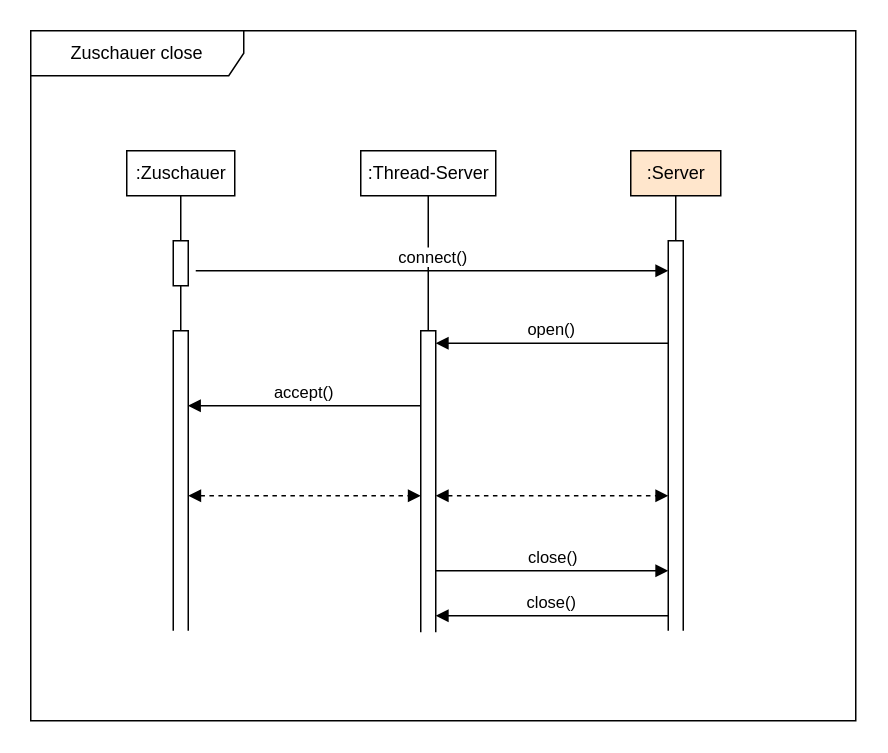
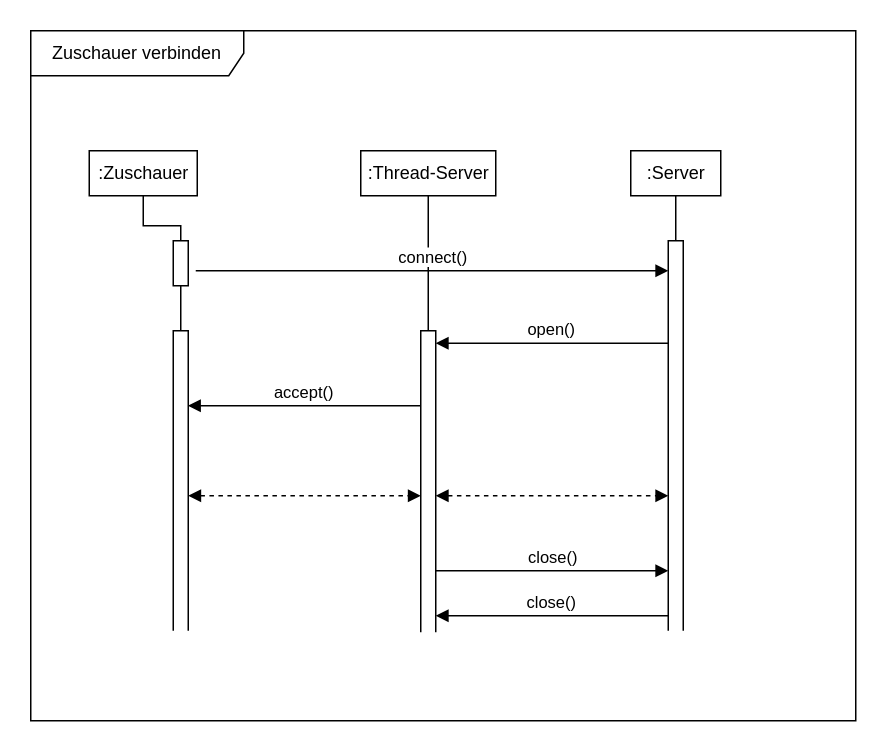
(137, 53) -> (137, 53)
(181, 173) -> (143, 173)
(676, 173) -> (676, 173)
